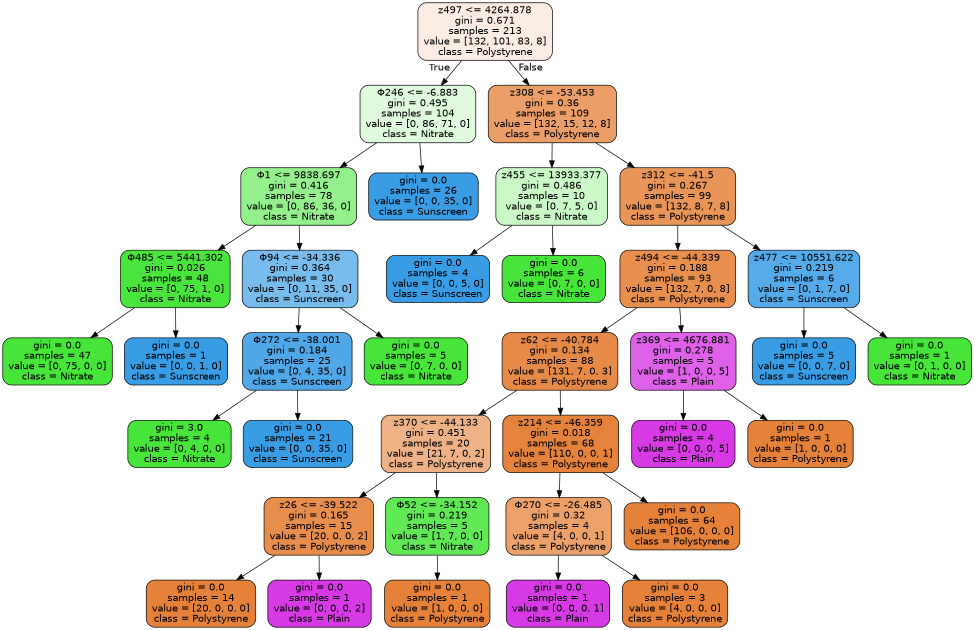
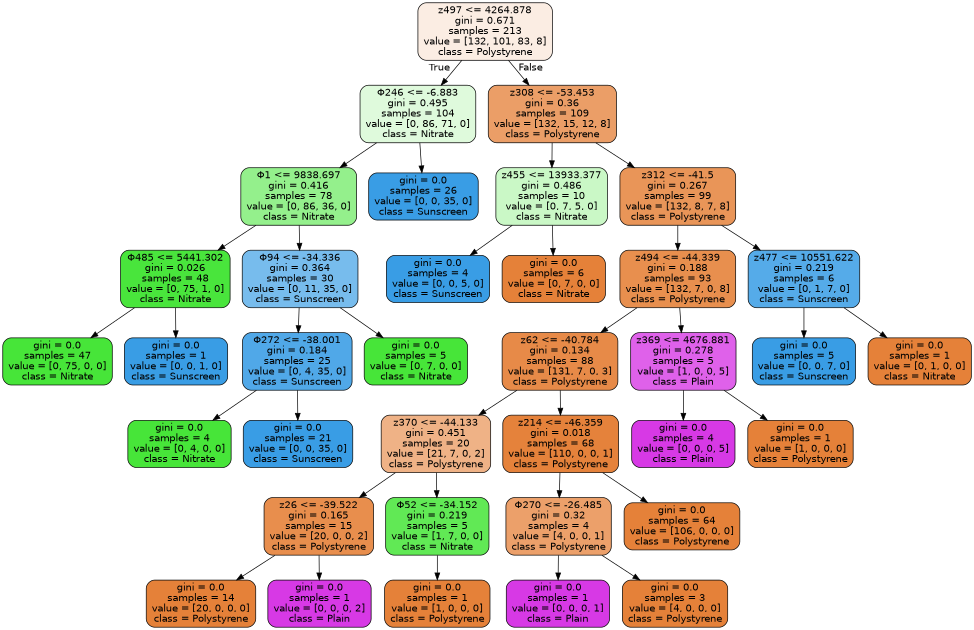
(554, 279) -> (554, 279)
(920, 361) -> (920, 361)
(180, 444) -> (180, 444)
